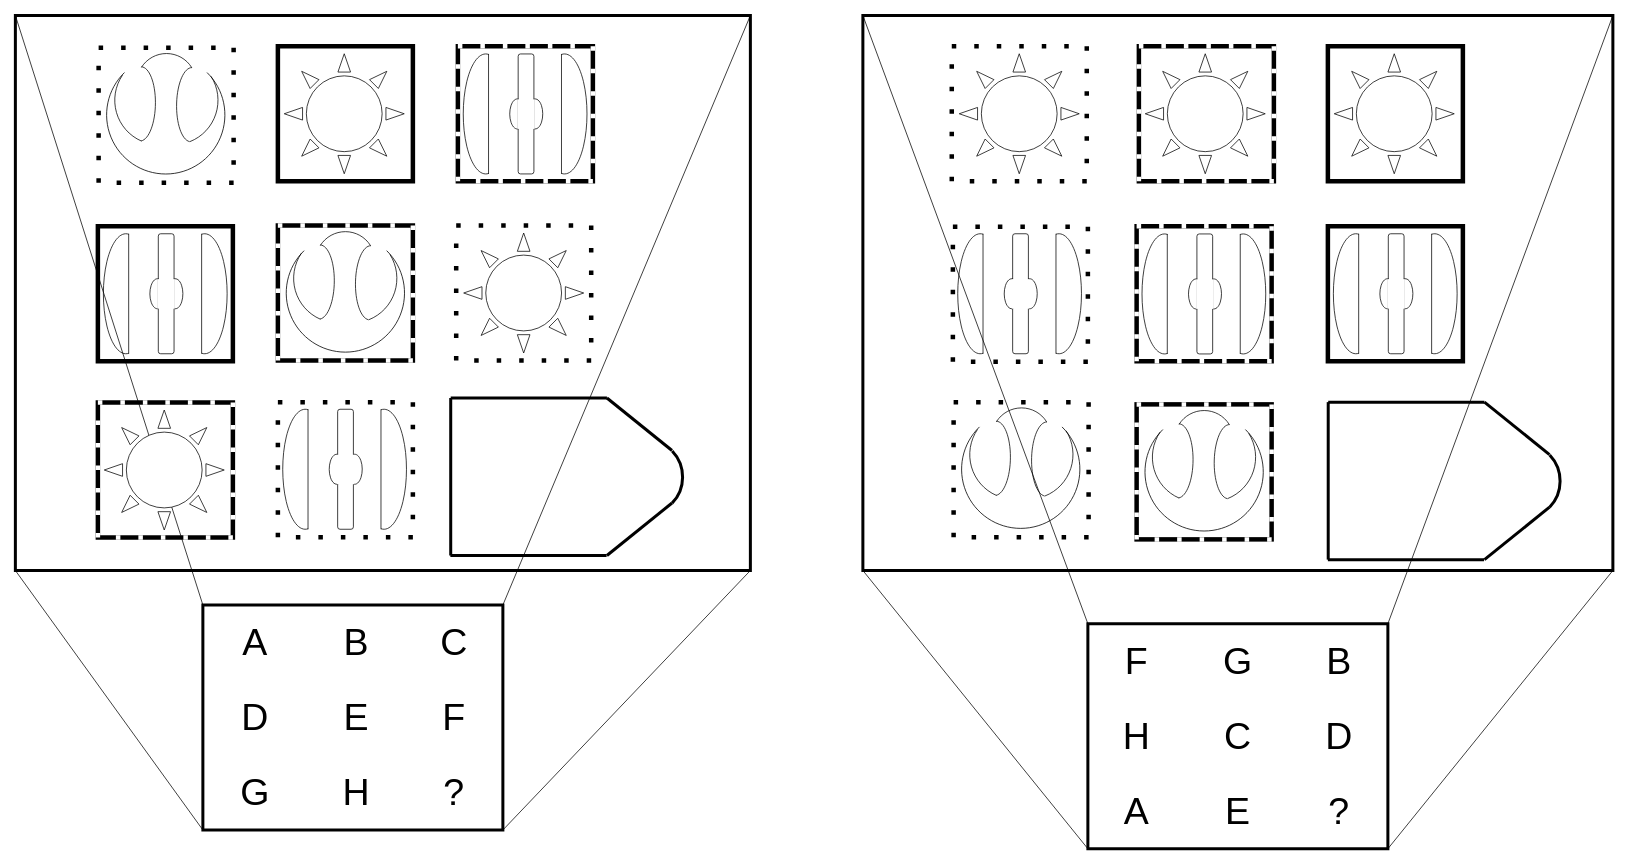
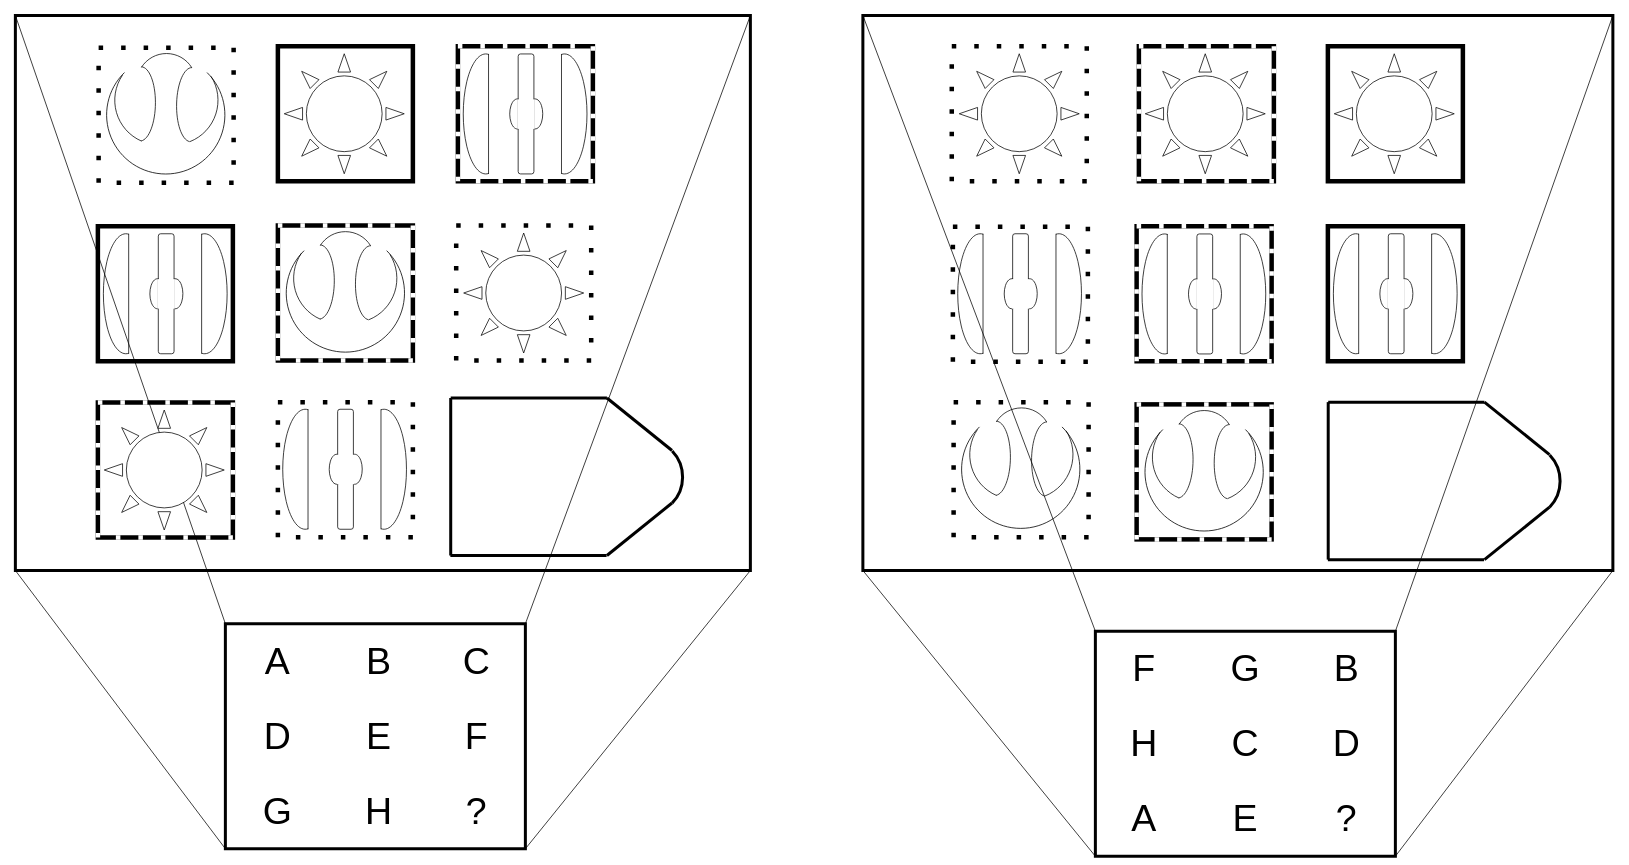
(353, 717) -> (375, 736)
(1238, 736) -> (1245, 744)
